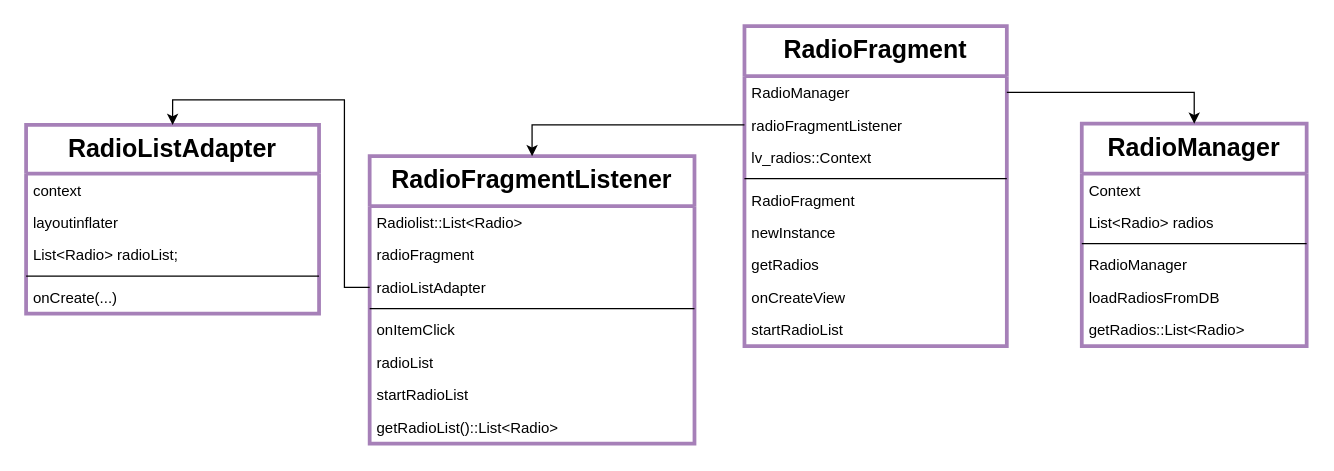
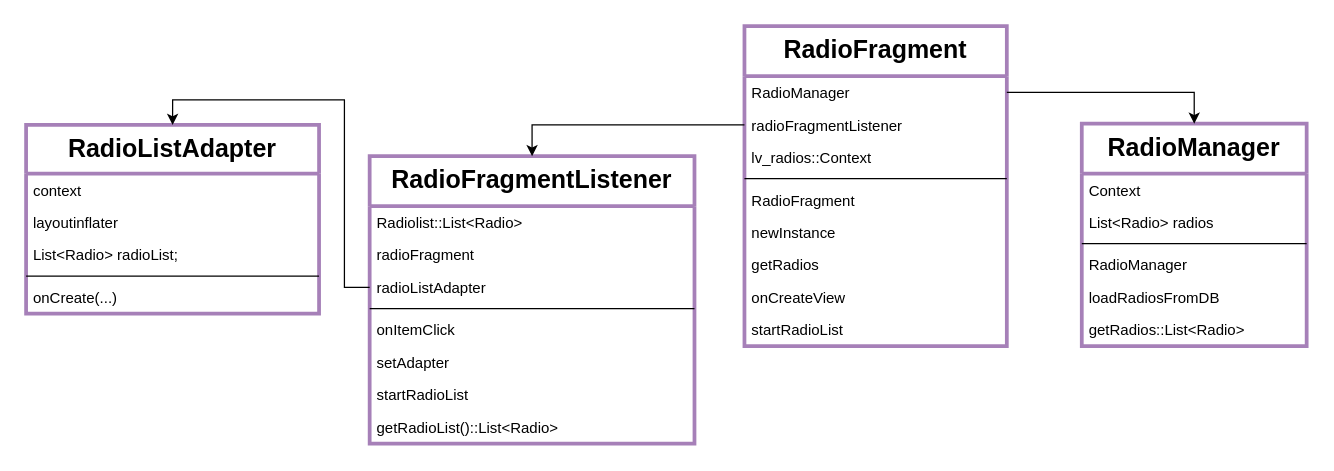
(410, 363) -> (418, 363)
